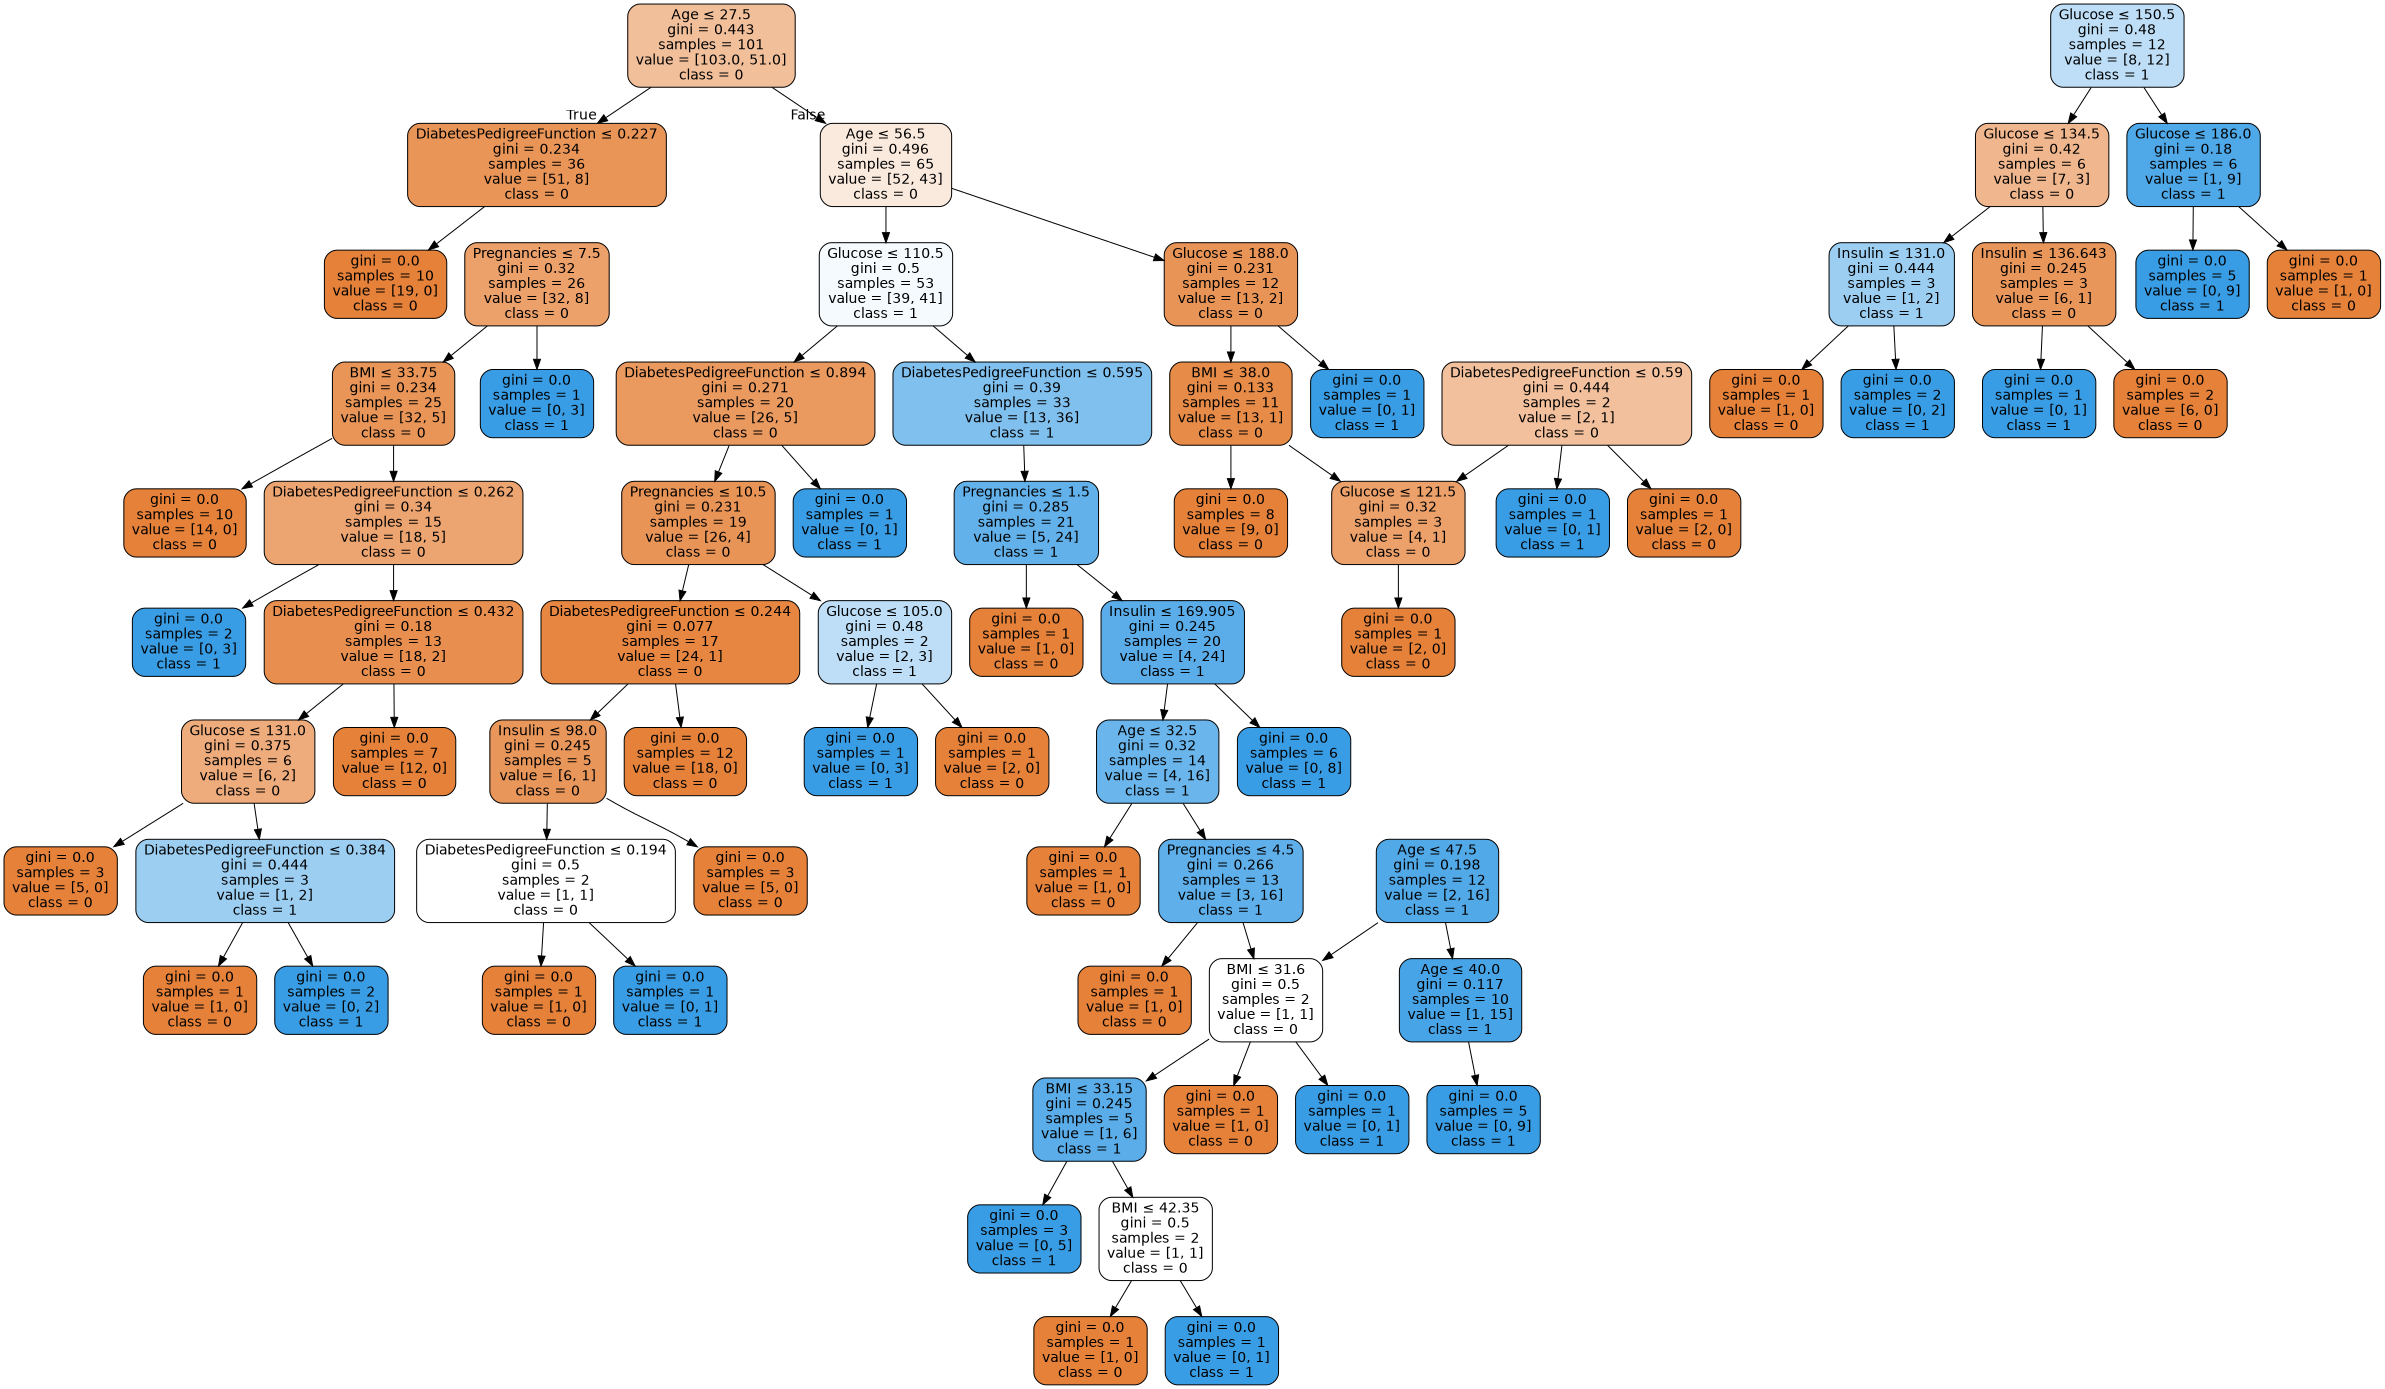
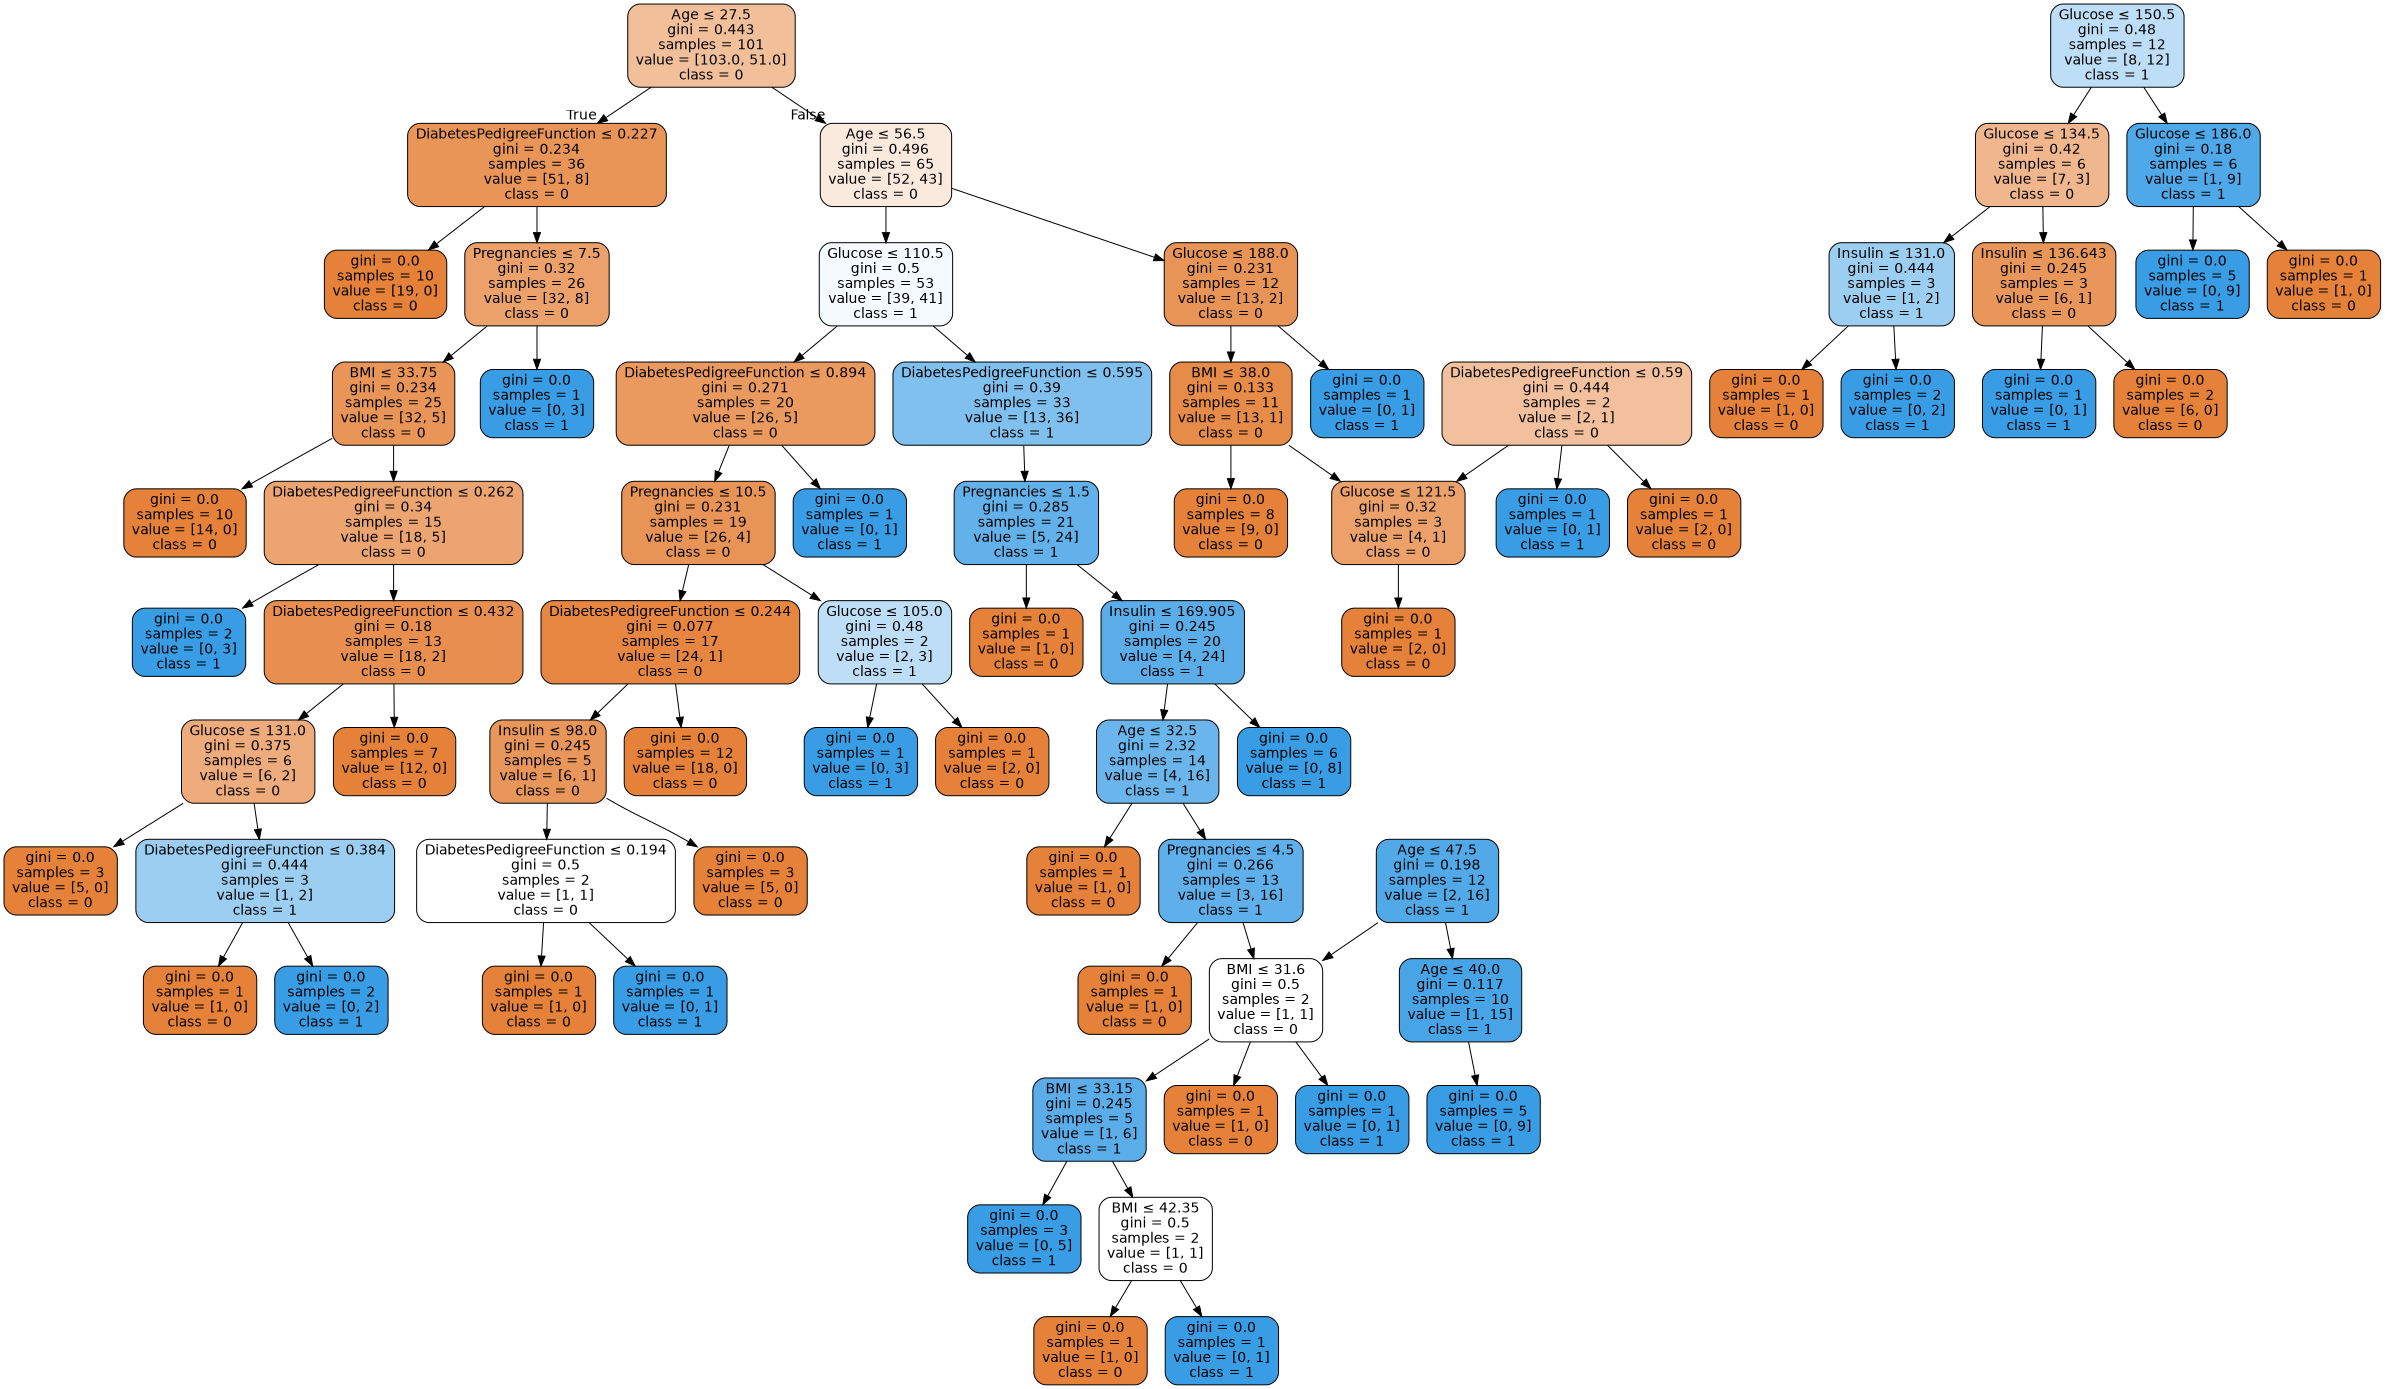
none -> (537, 220)
(1158, 746) -> (1158, 746)
